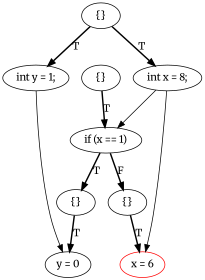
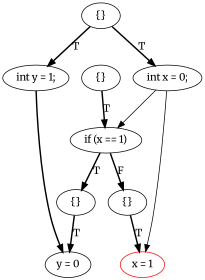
(167, 78) -> (167, 78)
(42, 169) -> (42, 169)
(142, 265) -> (142, 265)
